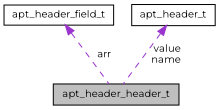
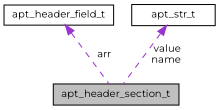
(173, 15) -> (173, 15)
(116, 95) -> (116, 95)
